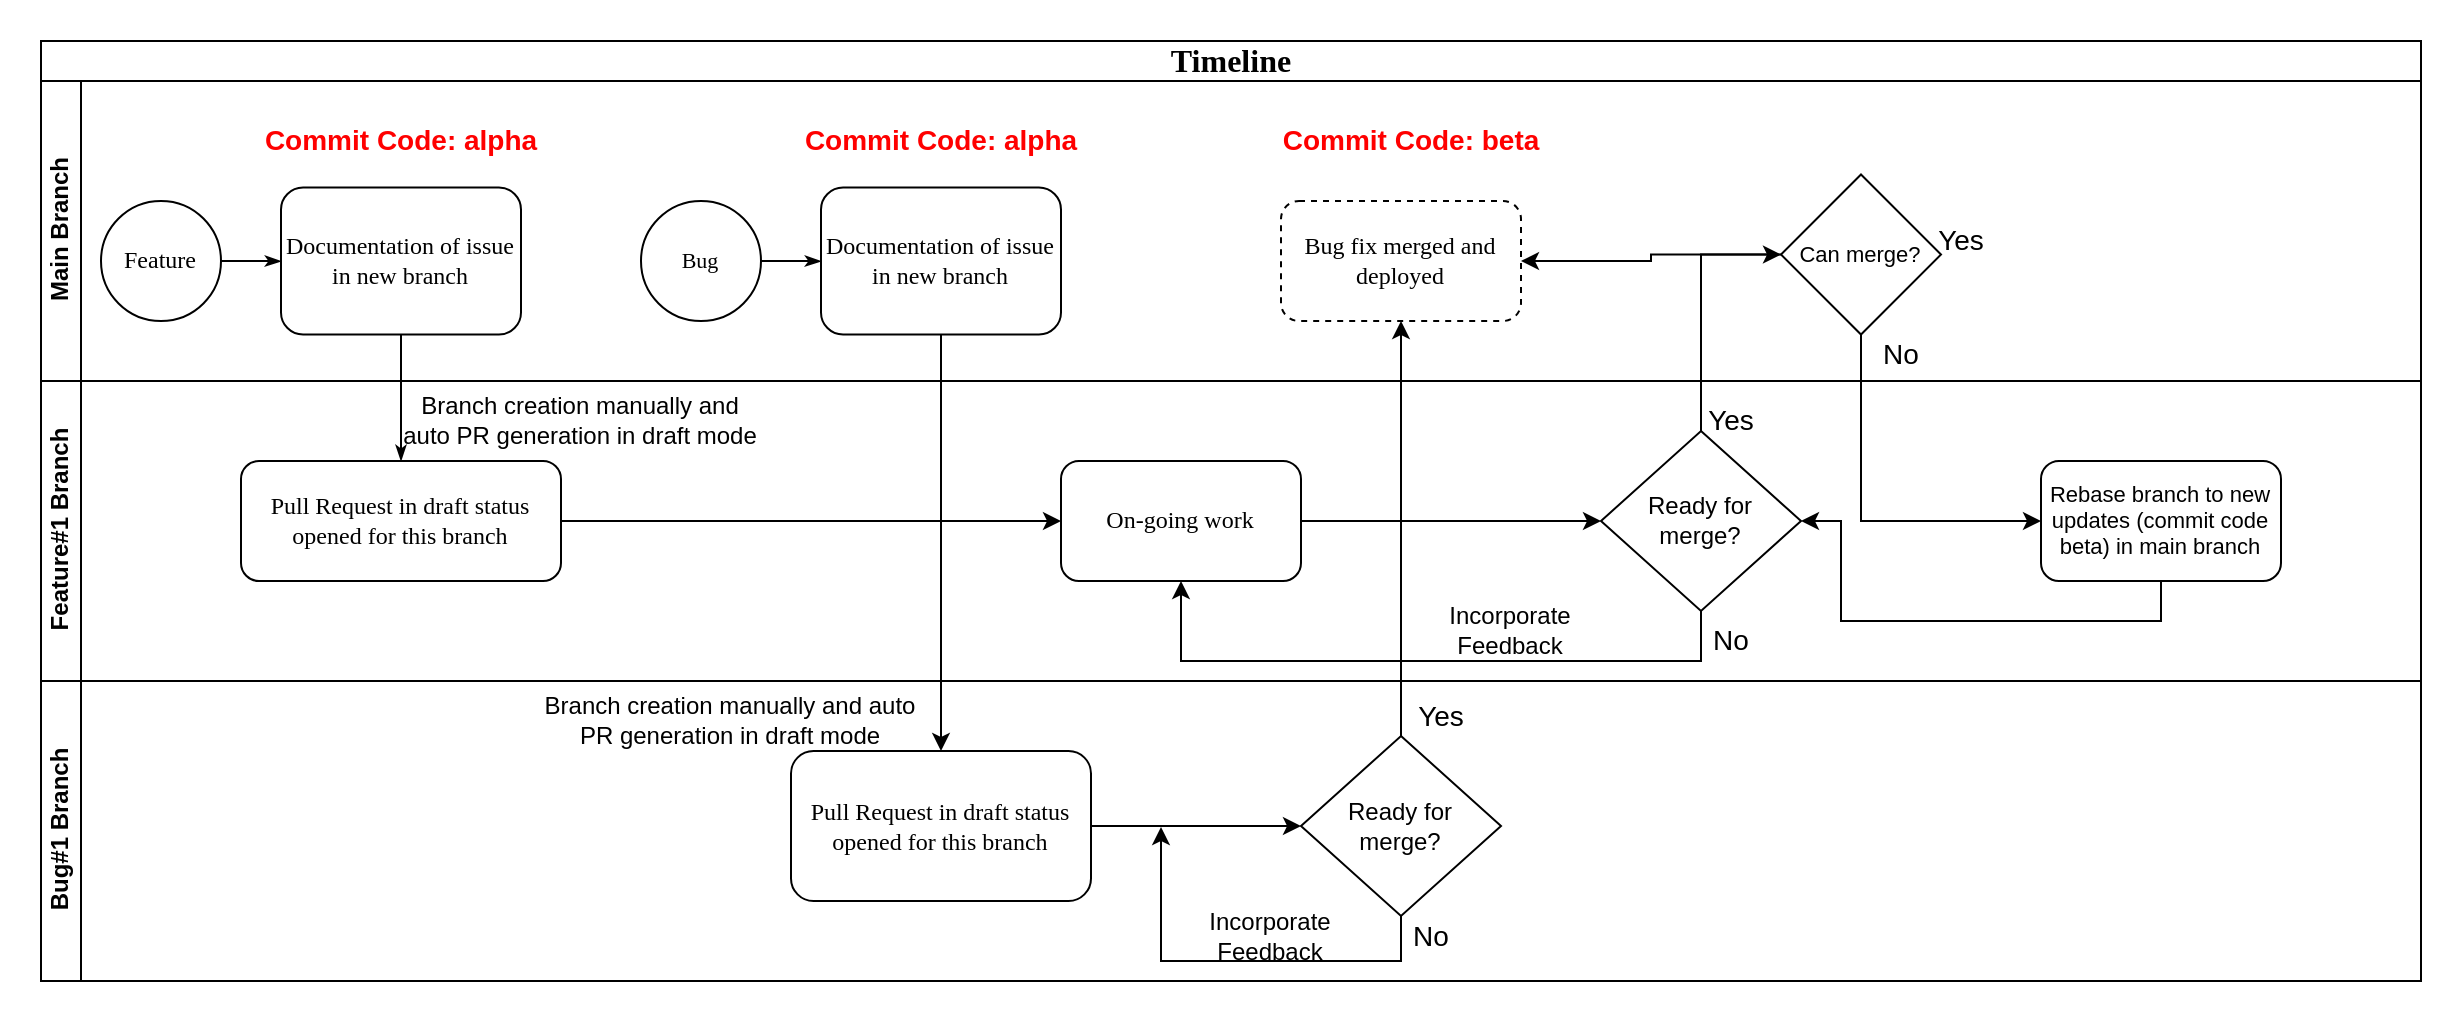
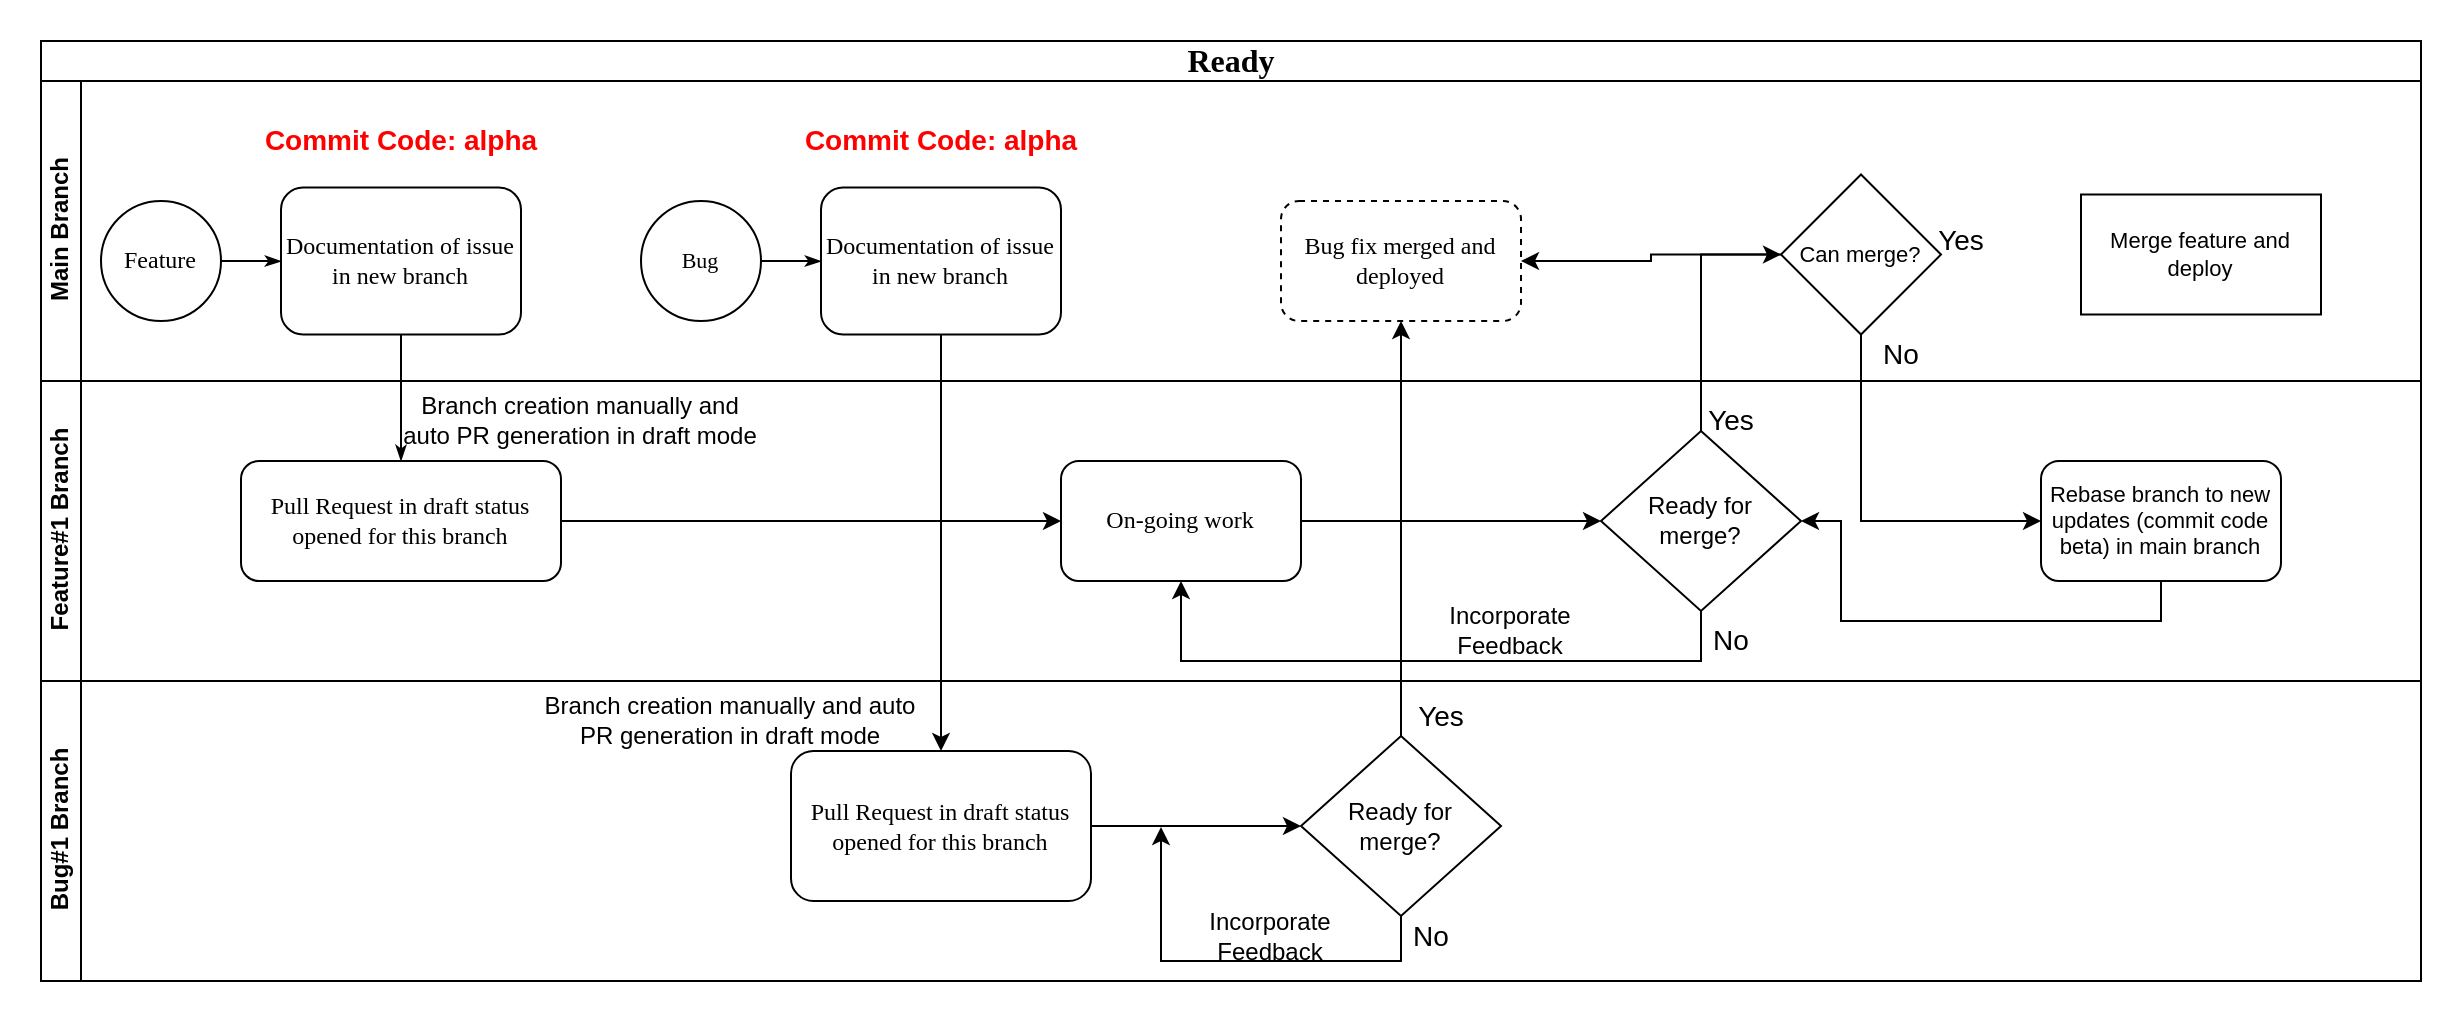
(1232, 61) -> (1232, 61)
(1411, 141) -> none
none -> (2201, 255)
